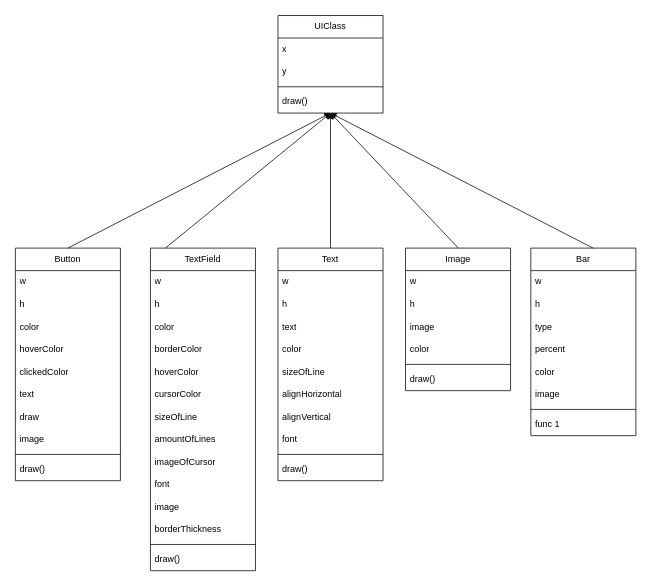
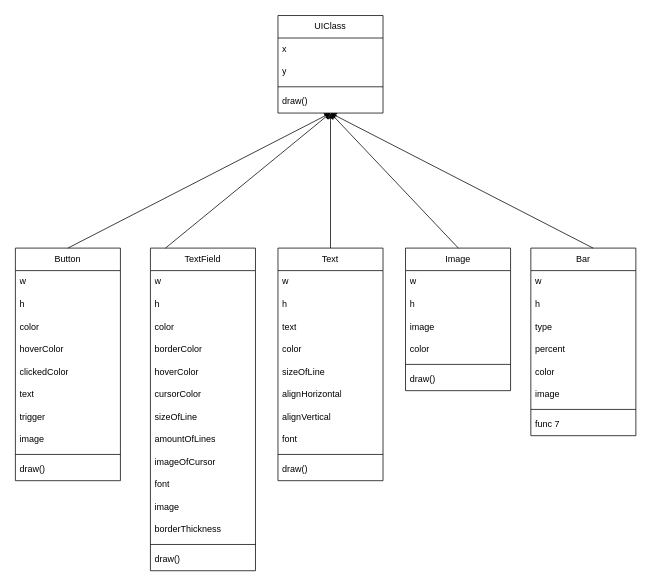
(30, 417) -> (36, 417)
(549, 424) -> (549, 424)
